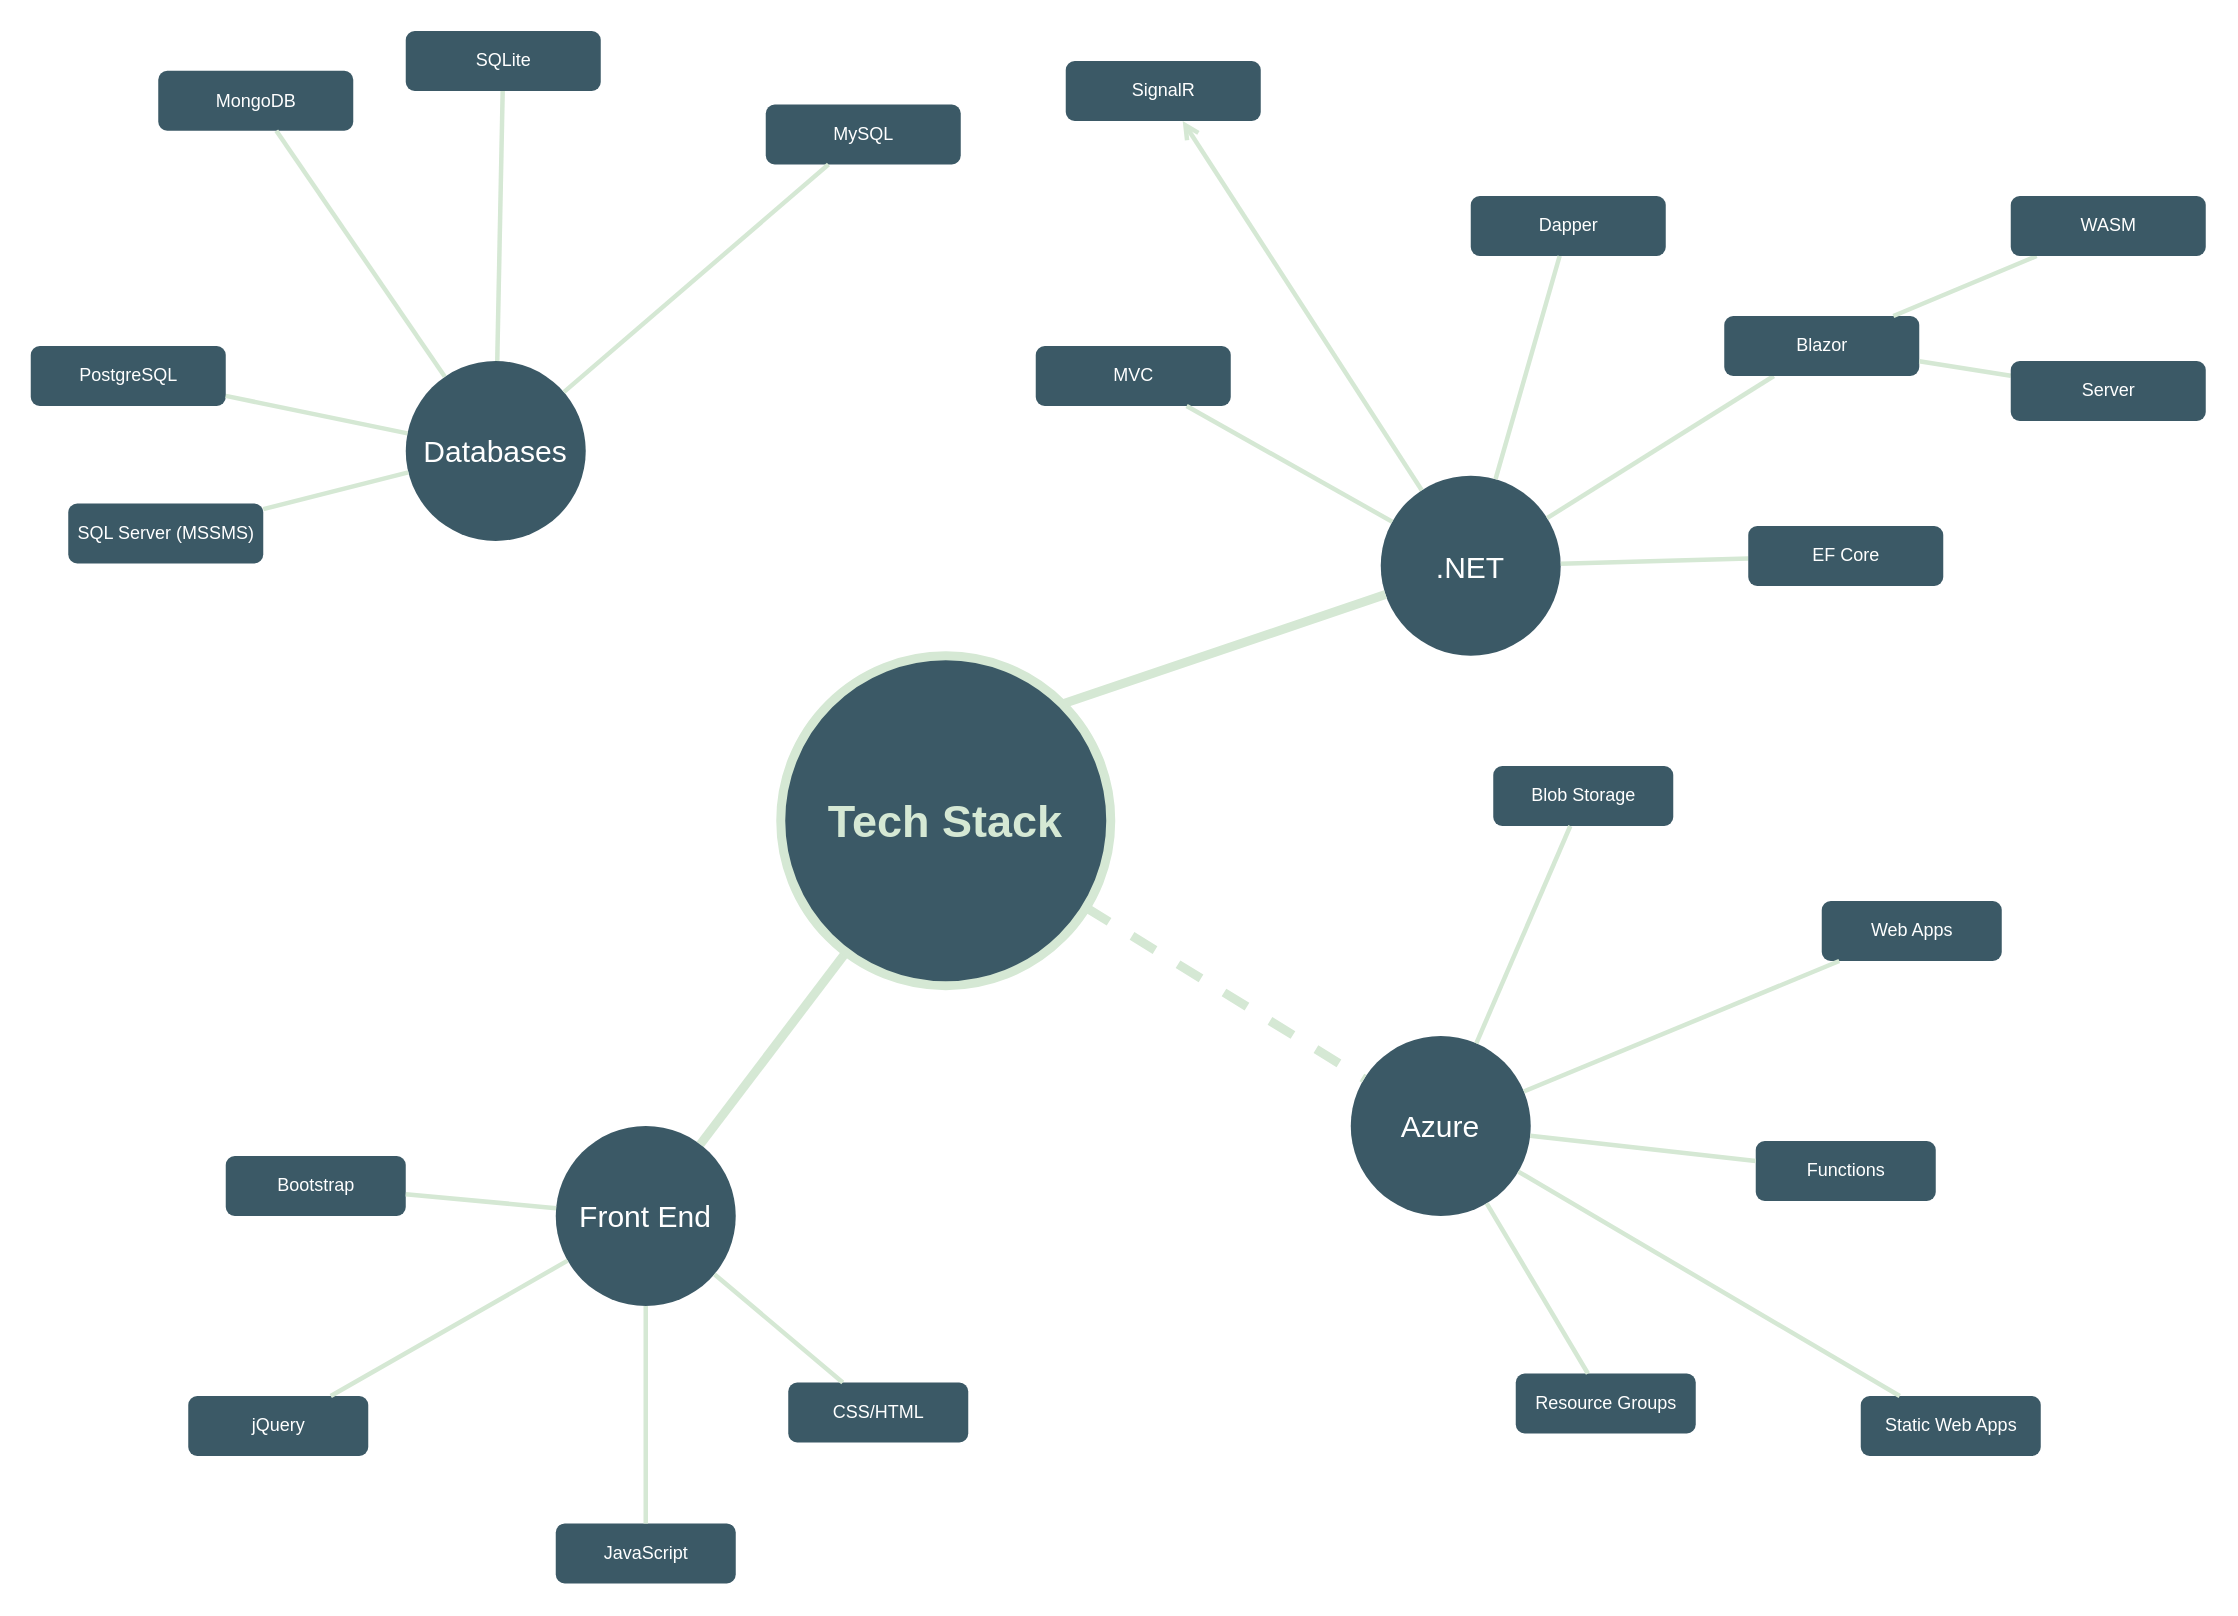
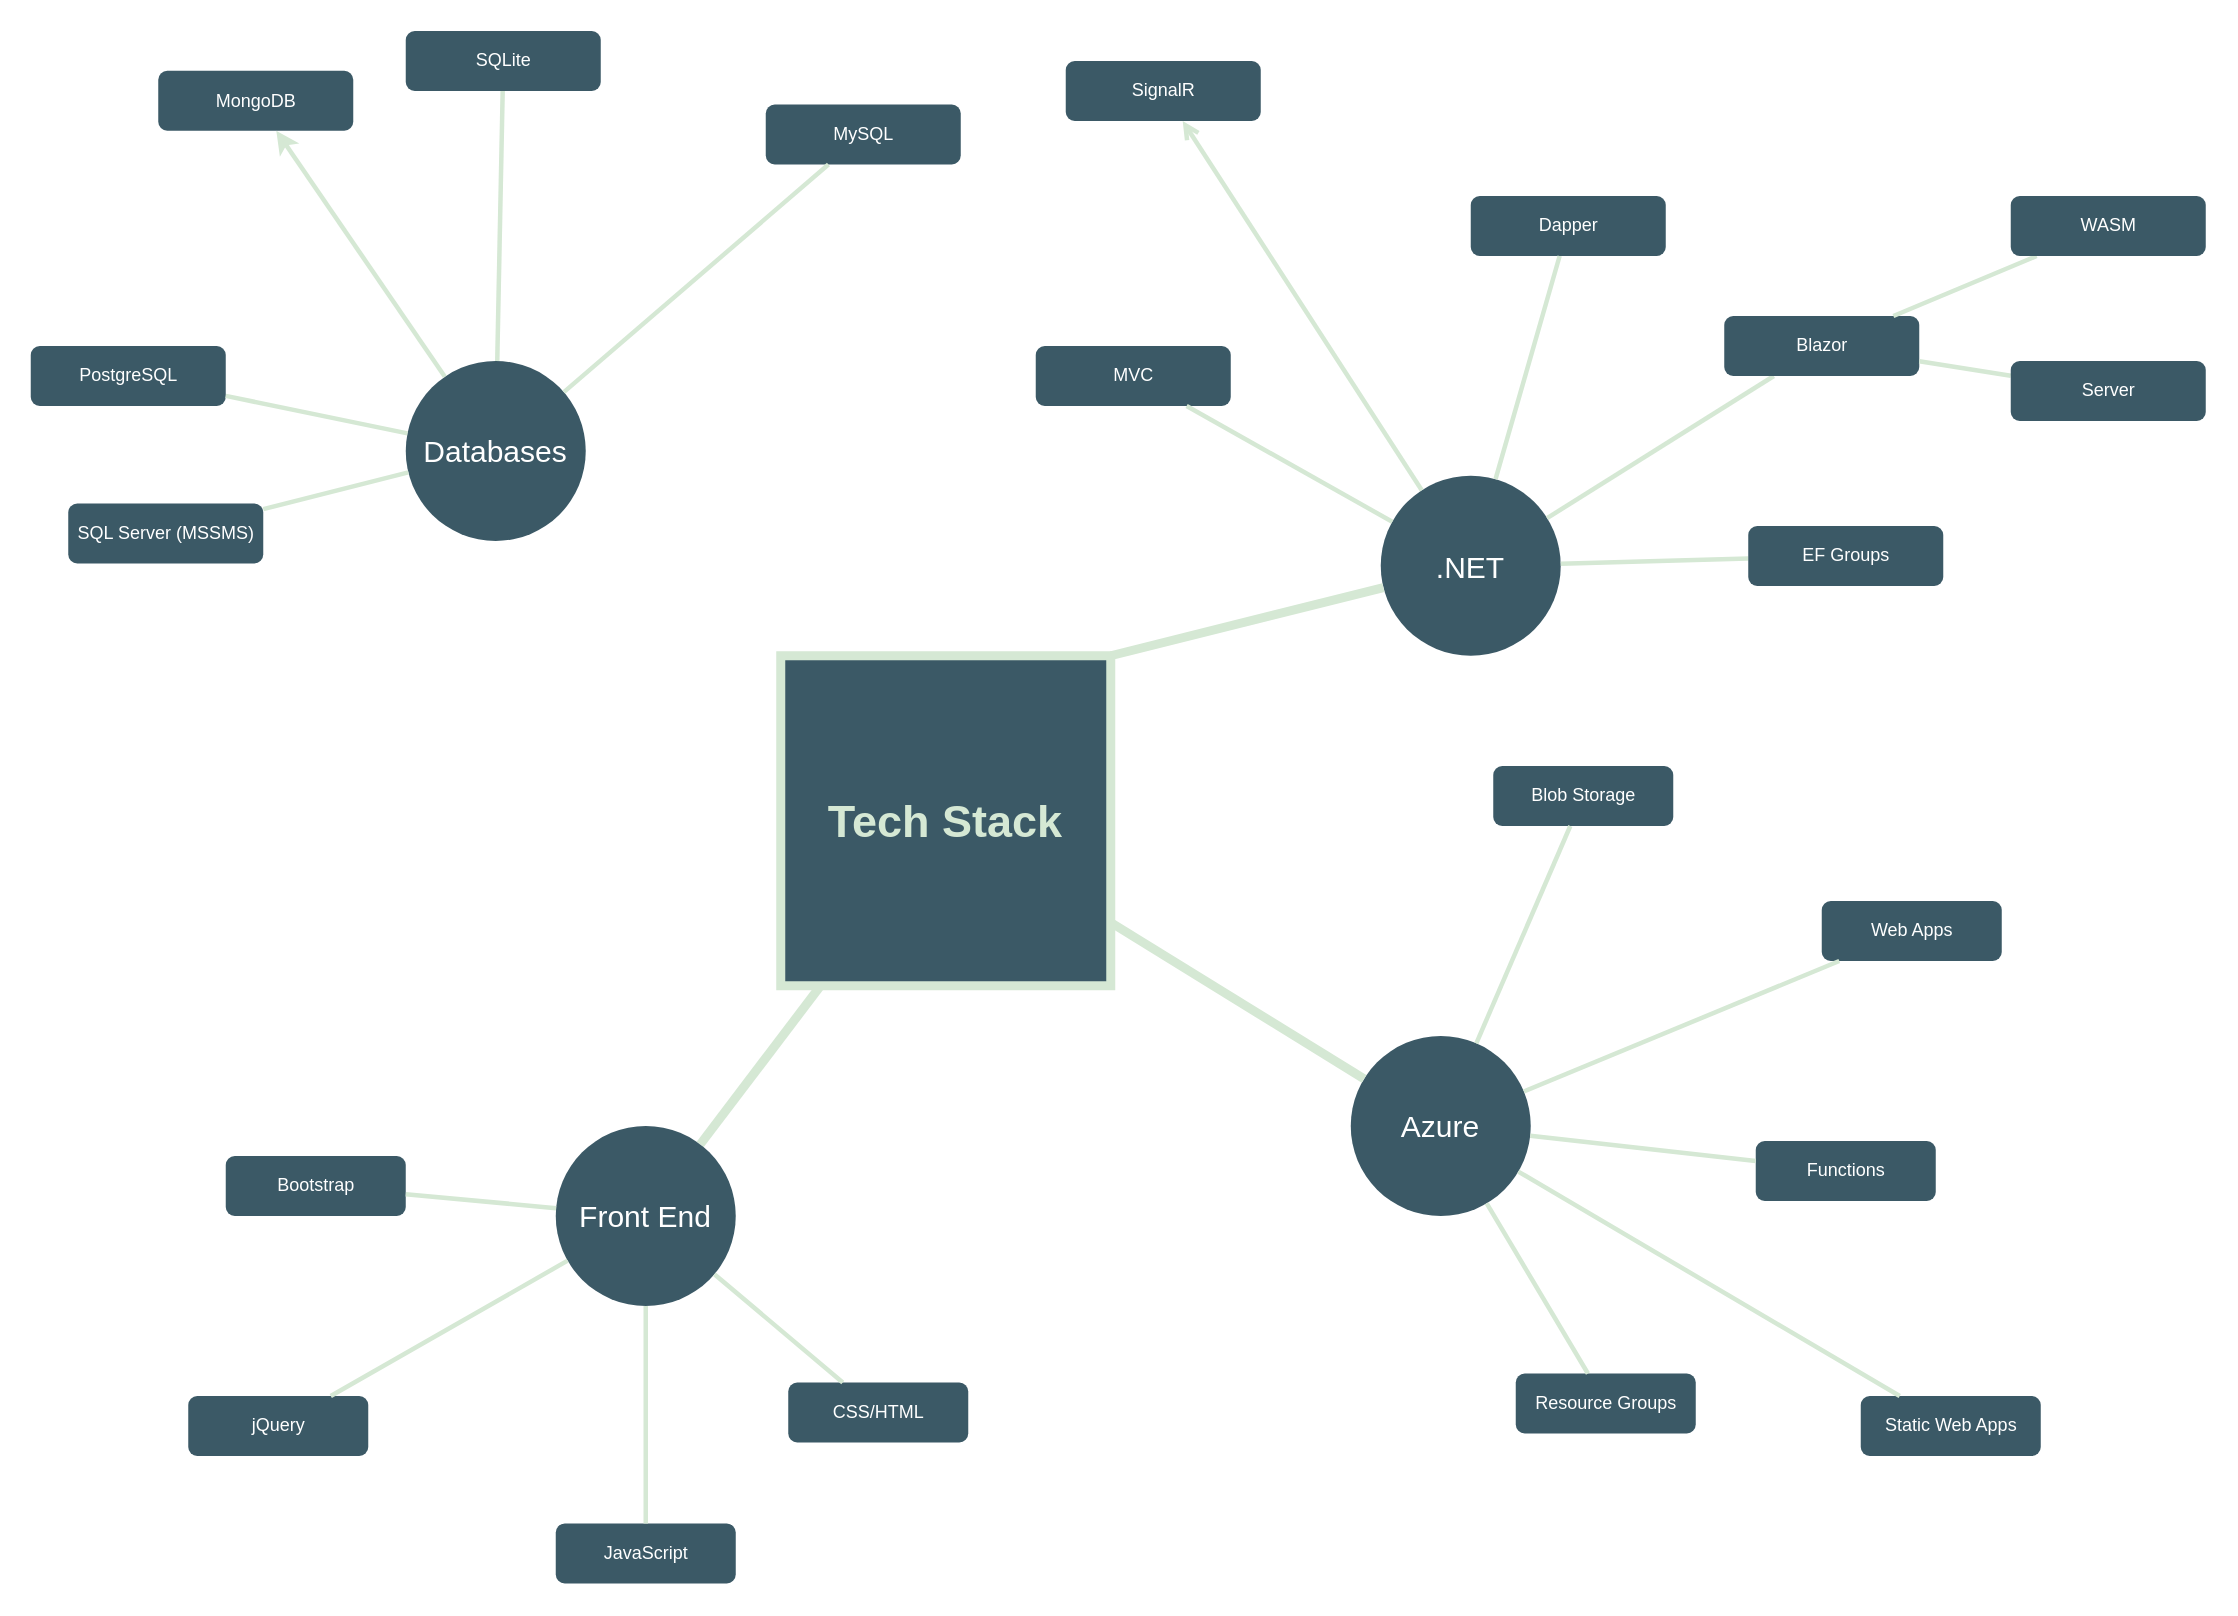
(277, 131) -> (286, 145)
(1847, 556) -> (1847, 556)
(946, 821) -> (946, 821)
(1096, 914) -> (1212, 985)
